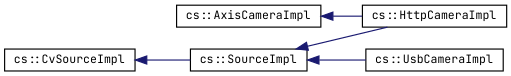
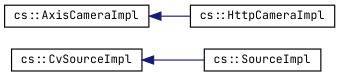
(348, 37) -> none
(435, 60) -> none
